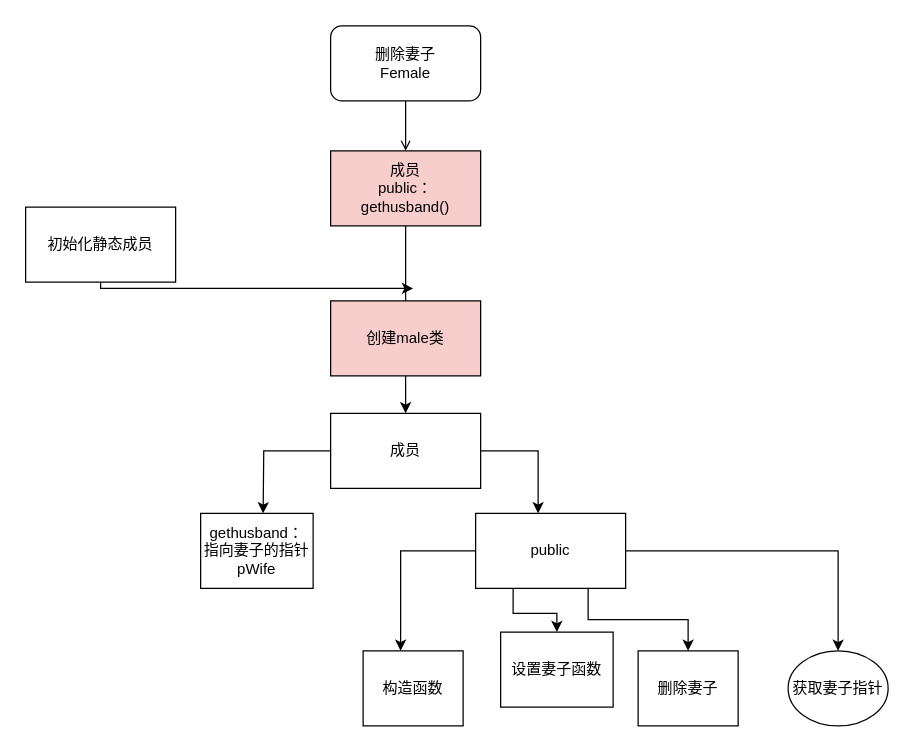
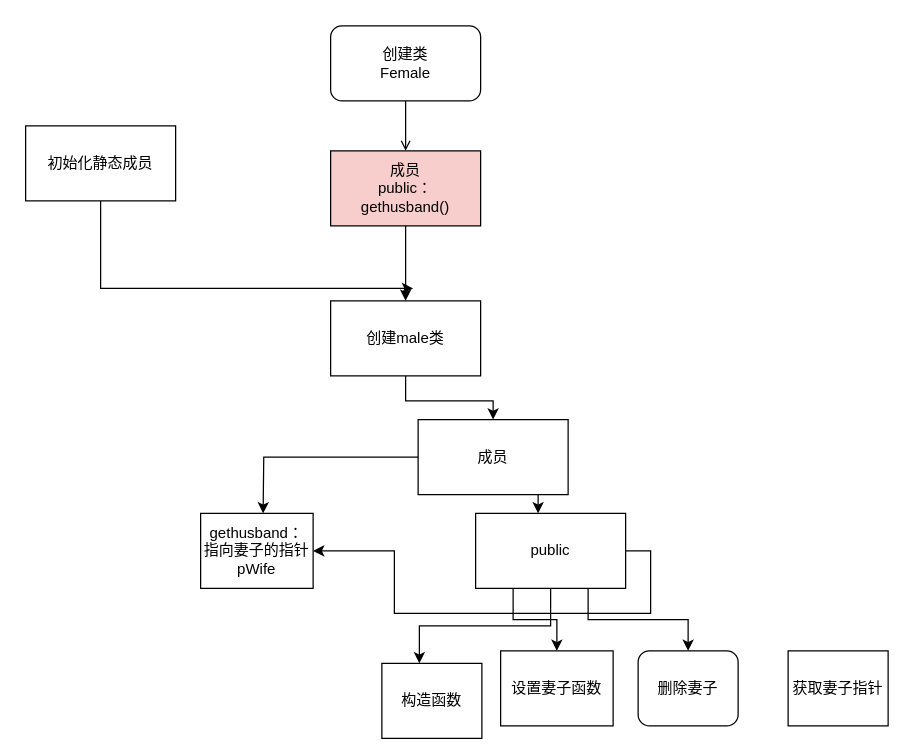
(406, 63) -> (406, 63)
(101, 244) -> (101, 163)
(406, 294) -> (406, 291)
(406, 338) -> (406, 338)
(406, 451) -> (493, 457)
(789, 551) -> (394, 604)
(557, 669) -> (557, 688)
(413, 688) -> (432, 701)
(688, 688) -> (688, 688)
(838, 688) -> (838, 688)
